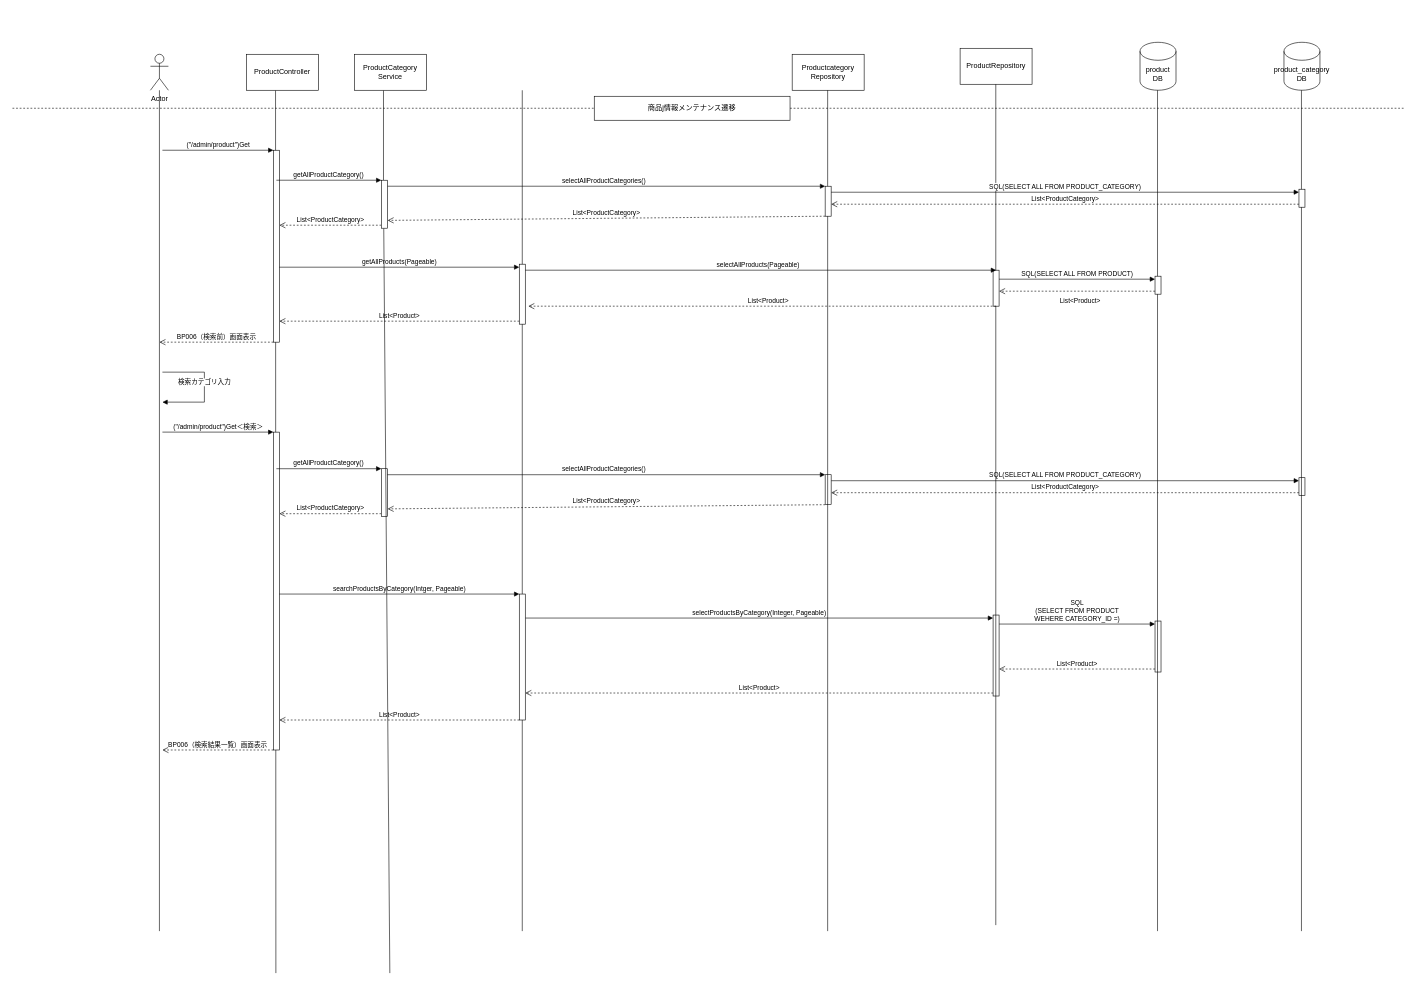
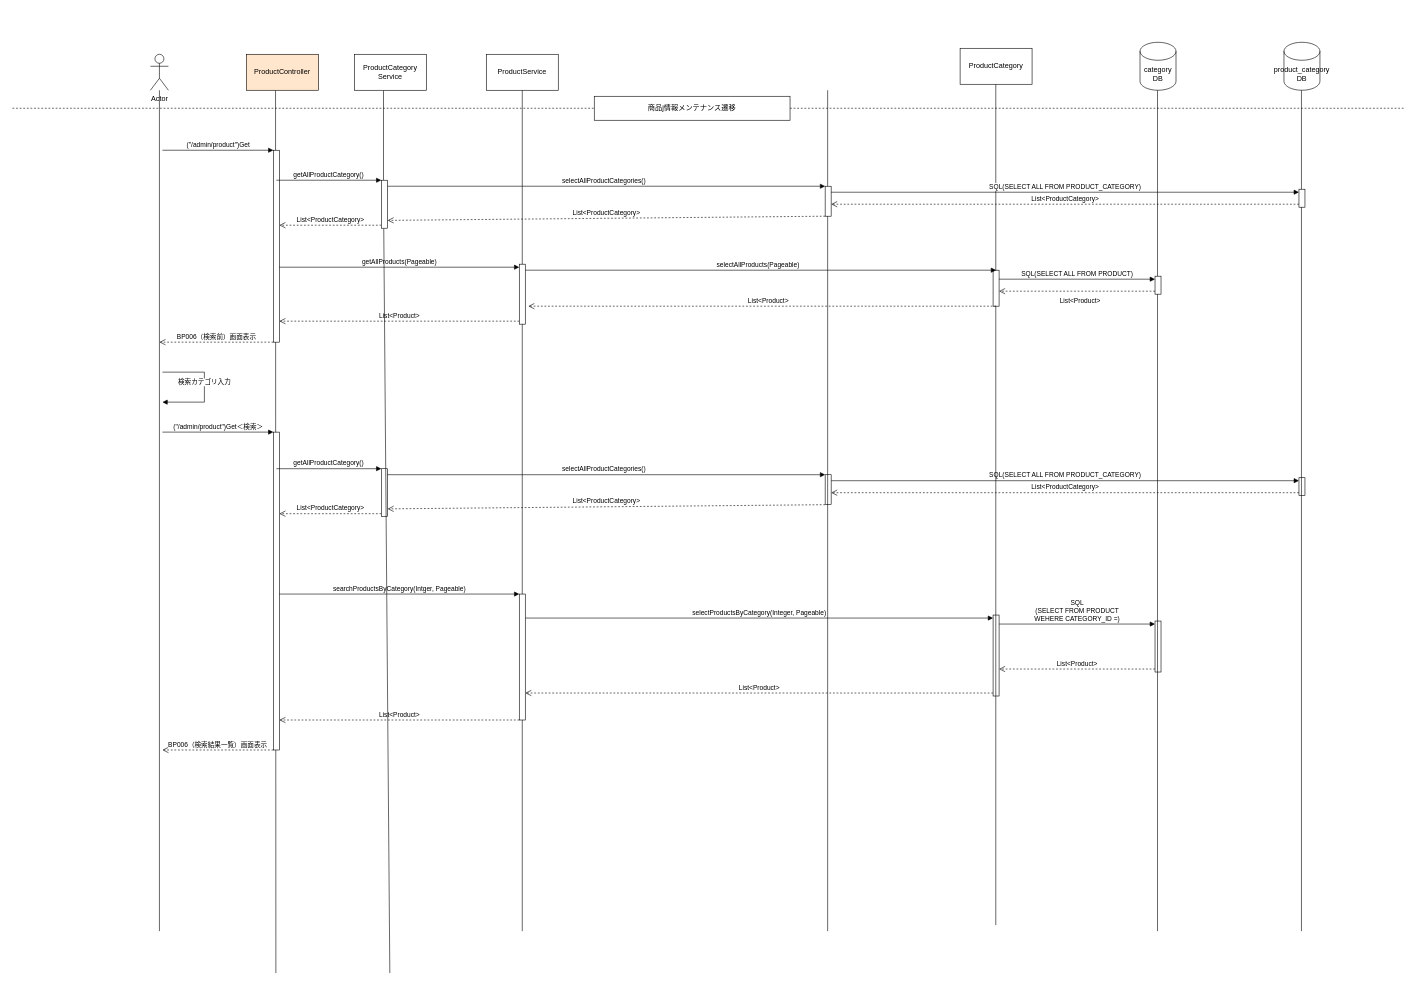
(996, 66) -> (996, 66)
(282, 72) -> (282, 72)
none -> (522, 72)
(828, 72) -> none
(1158, 74) -> (1158, 74)
